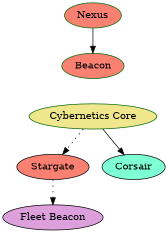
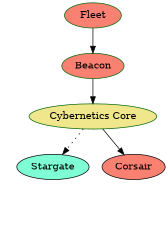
(93, 15) -> (93, 15)
none -> (93, 88)
(53, 167) -> (53, 167)
(134, 167) -> (134, 167)
(53, 217) -> none
